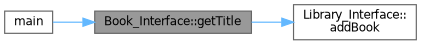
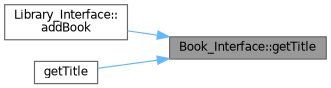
(29, 22) -> (66, 73)
(267, 22) -> (143, 33)
